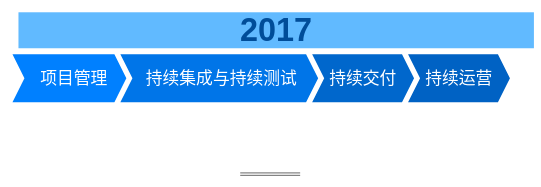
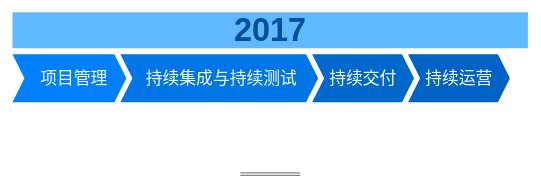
(276, 30) -> (270, 30)
